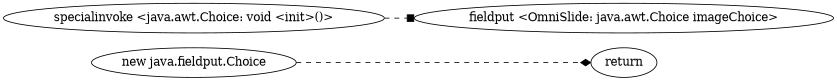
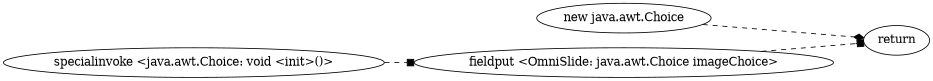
none -> (808, 48)
(194, 63) -> (624, 18)
